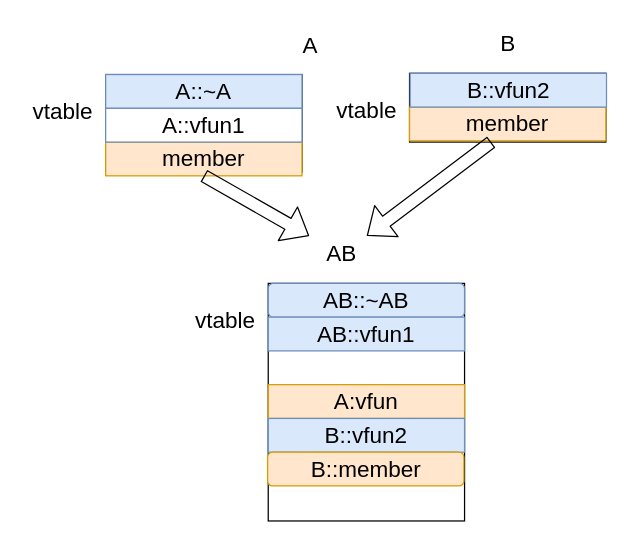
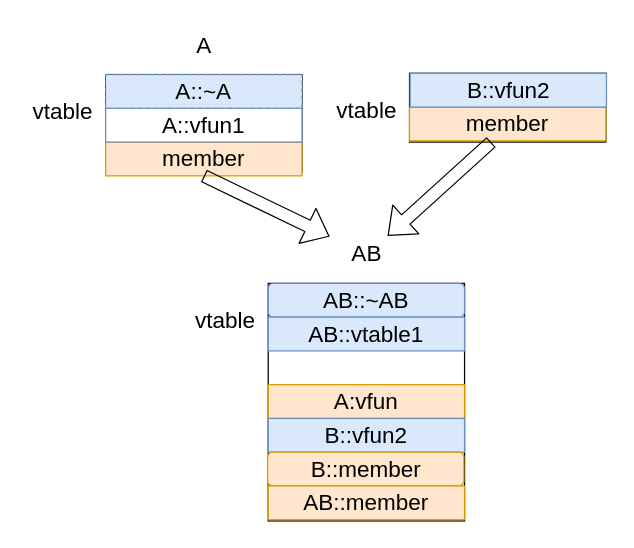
(508, 44) -> none
(311, 46) -> (204, 46)
(204, 91) -> (204, 91)
(342, 254) -> (367, 254)
(366, 334) -> (366, 334)
none -> (366, 503)
